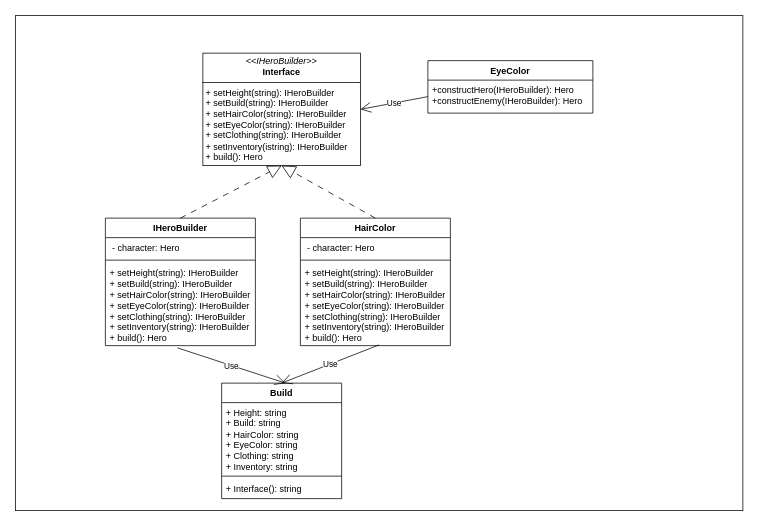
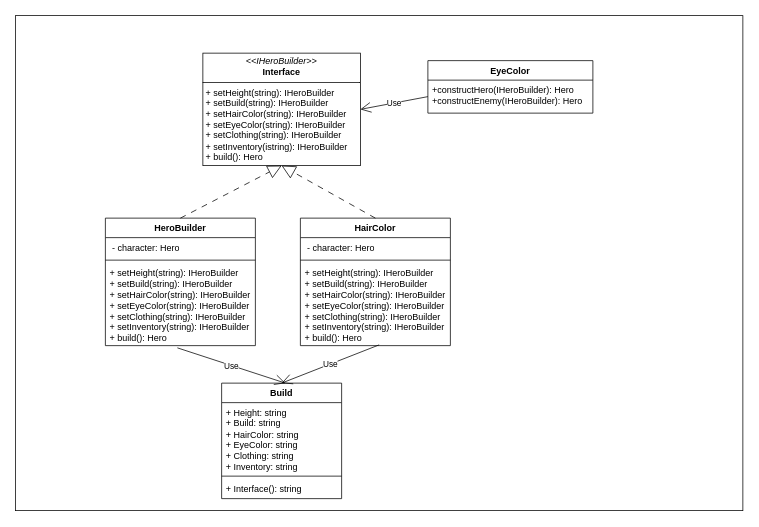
(180, 229) -> (180, 229)
